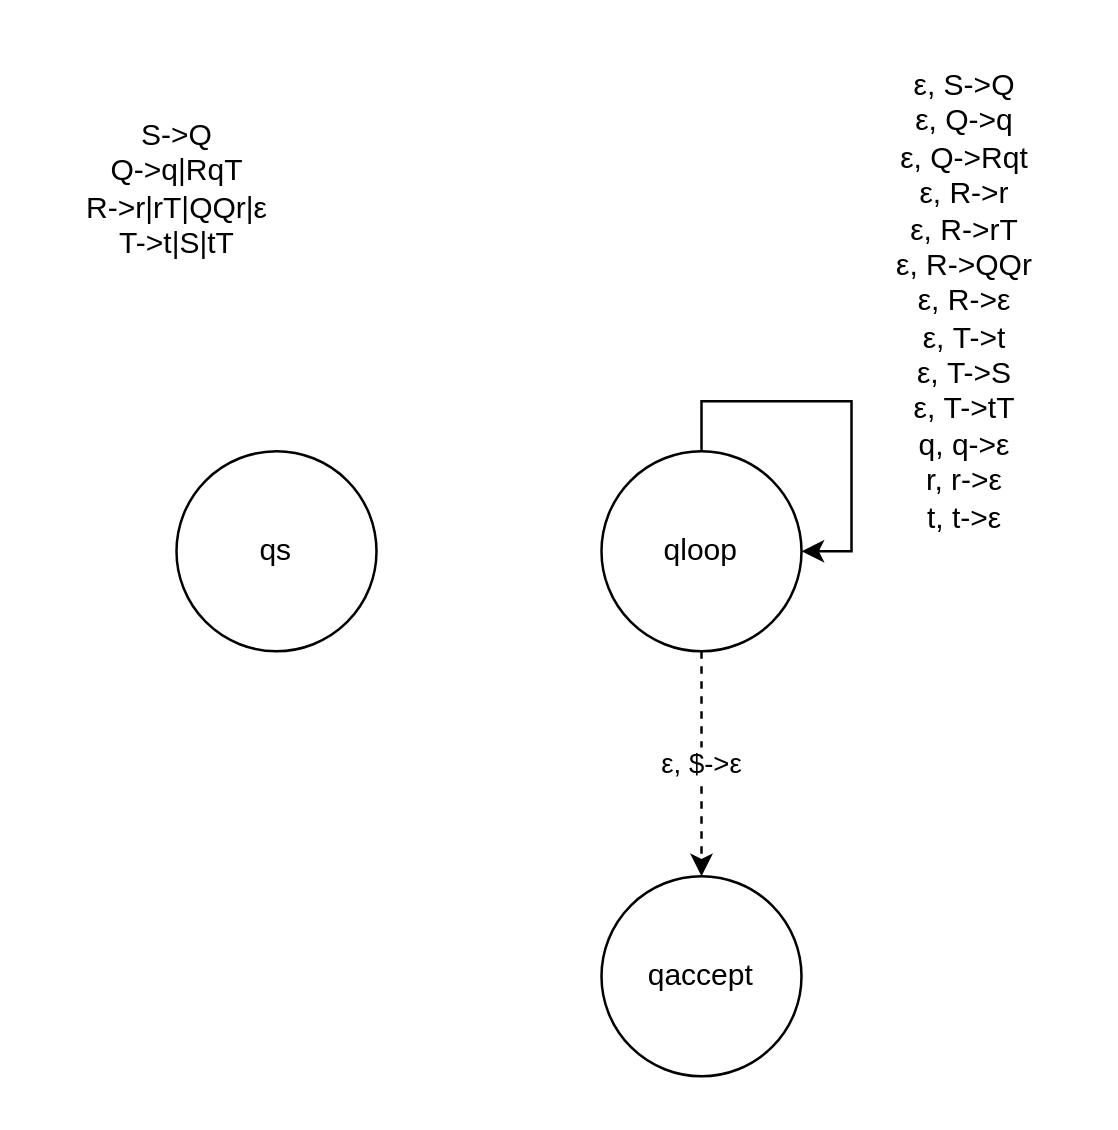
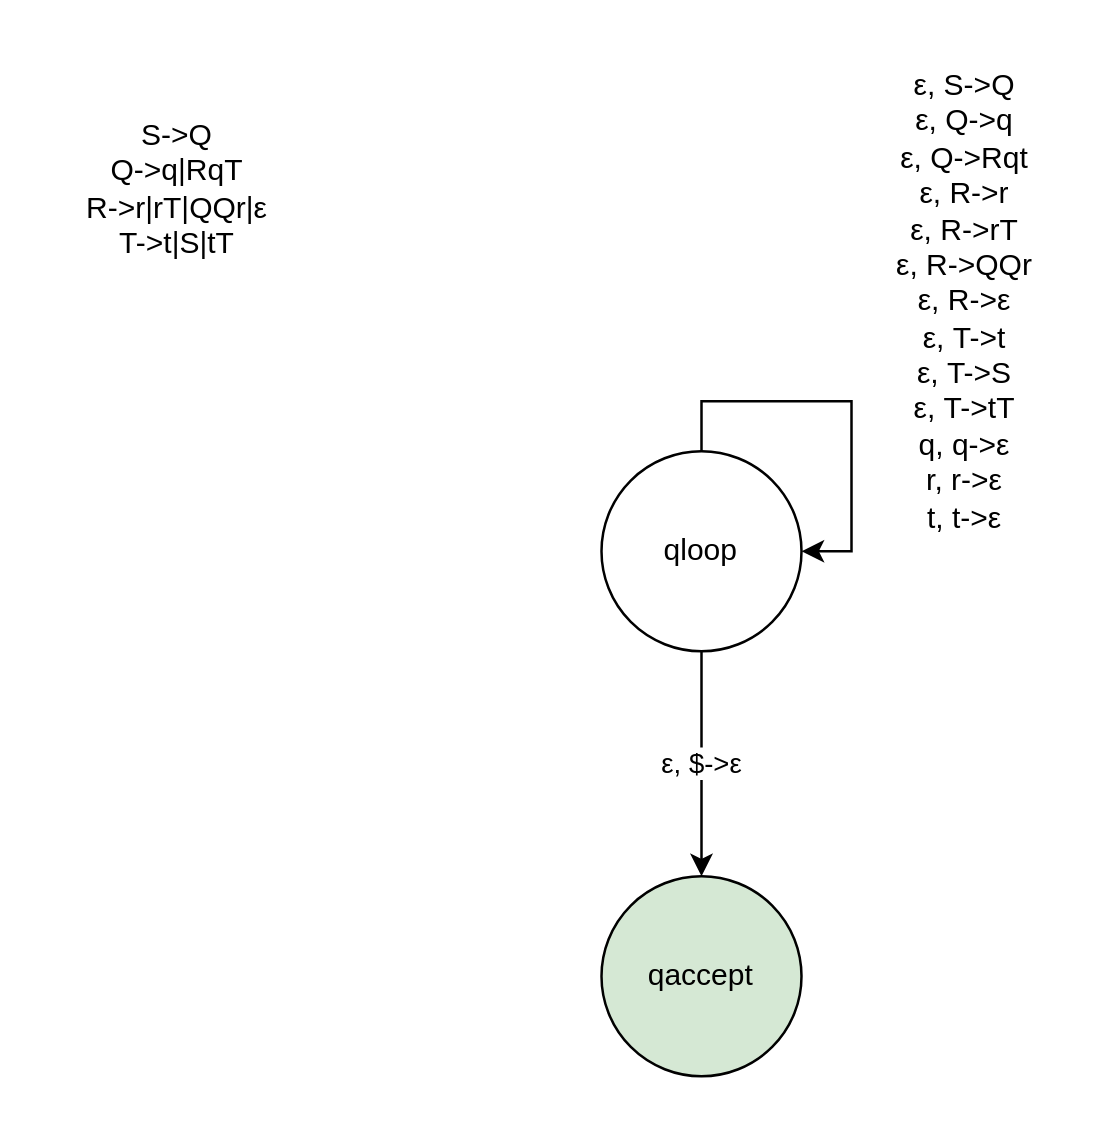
(276, 551) -> none
(701, 697) -> (701, 697)
(701, 976) -> (701, 976)
